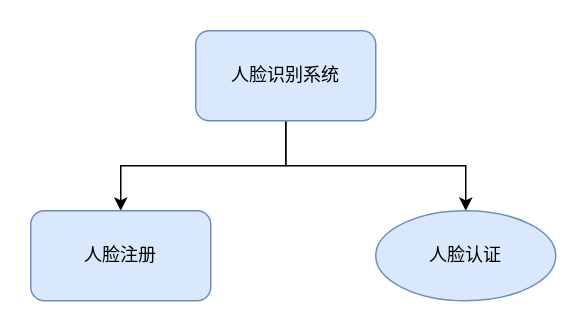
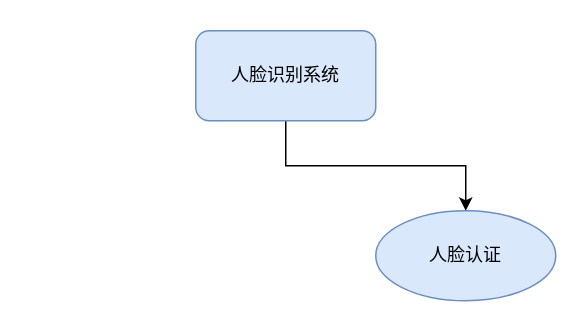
(185, 166) -> none
(121, 256) -> none
